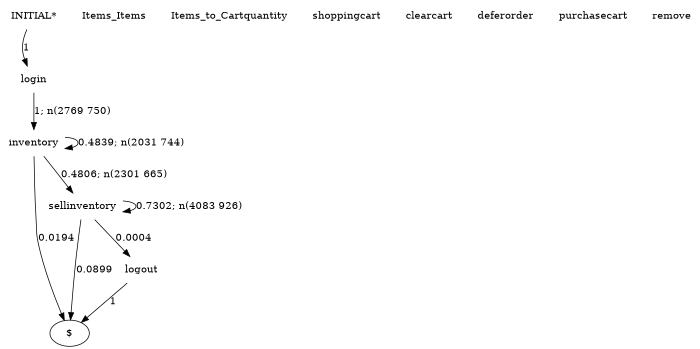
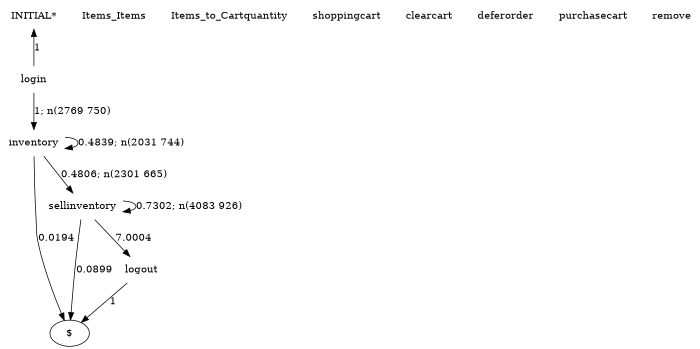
(23, 44) -> (34, 51)
(134, 238) -> (134, 238)
